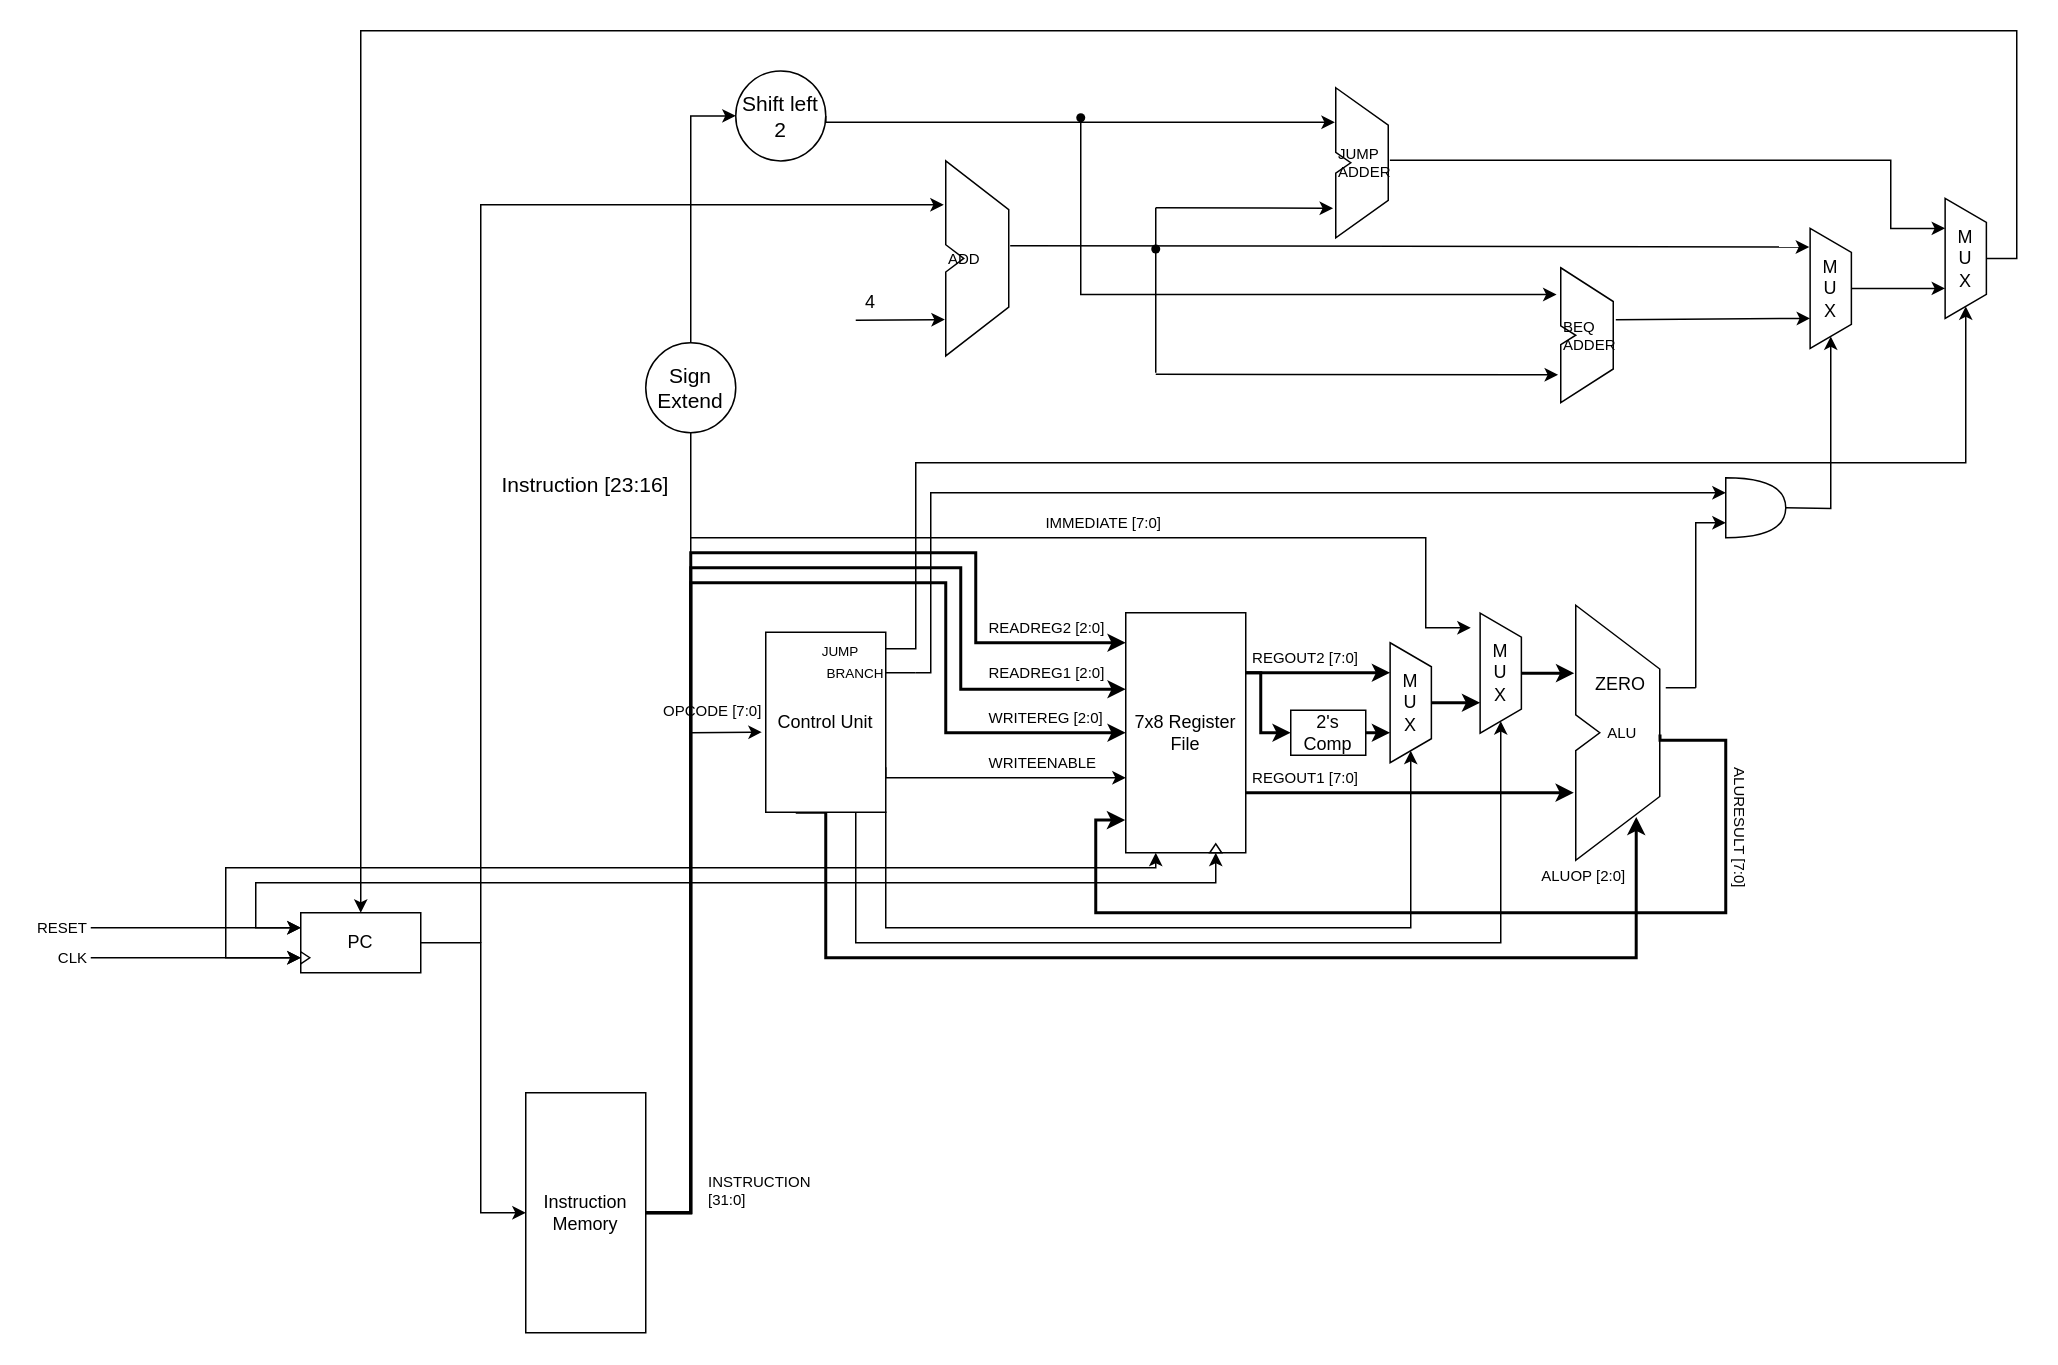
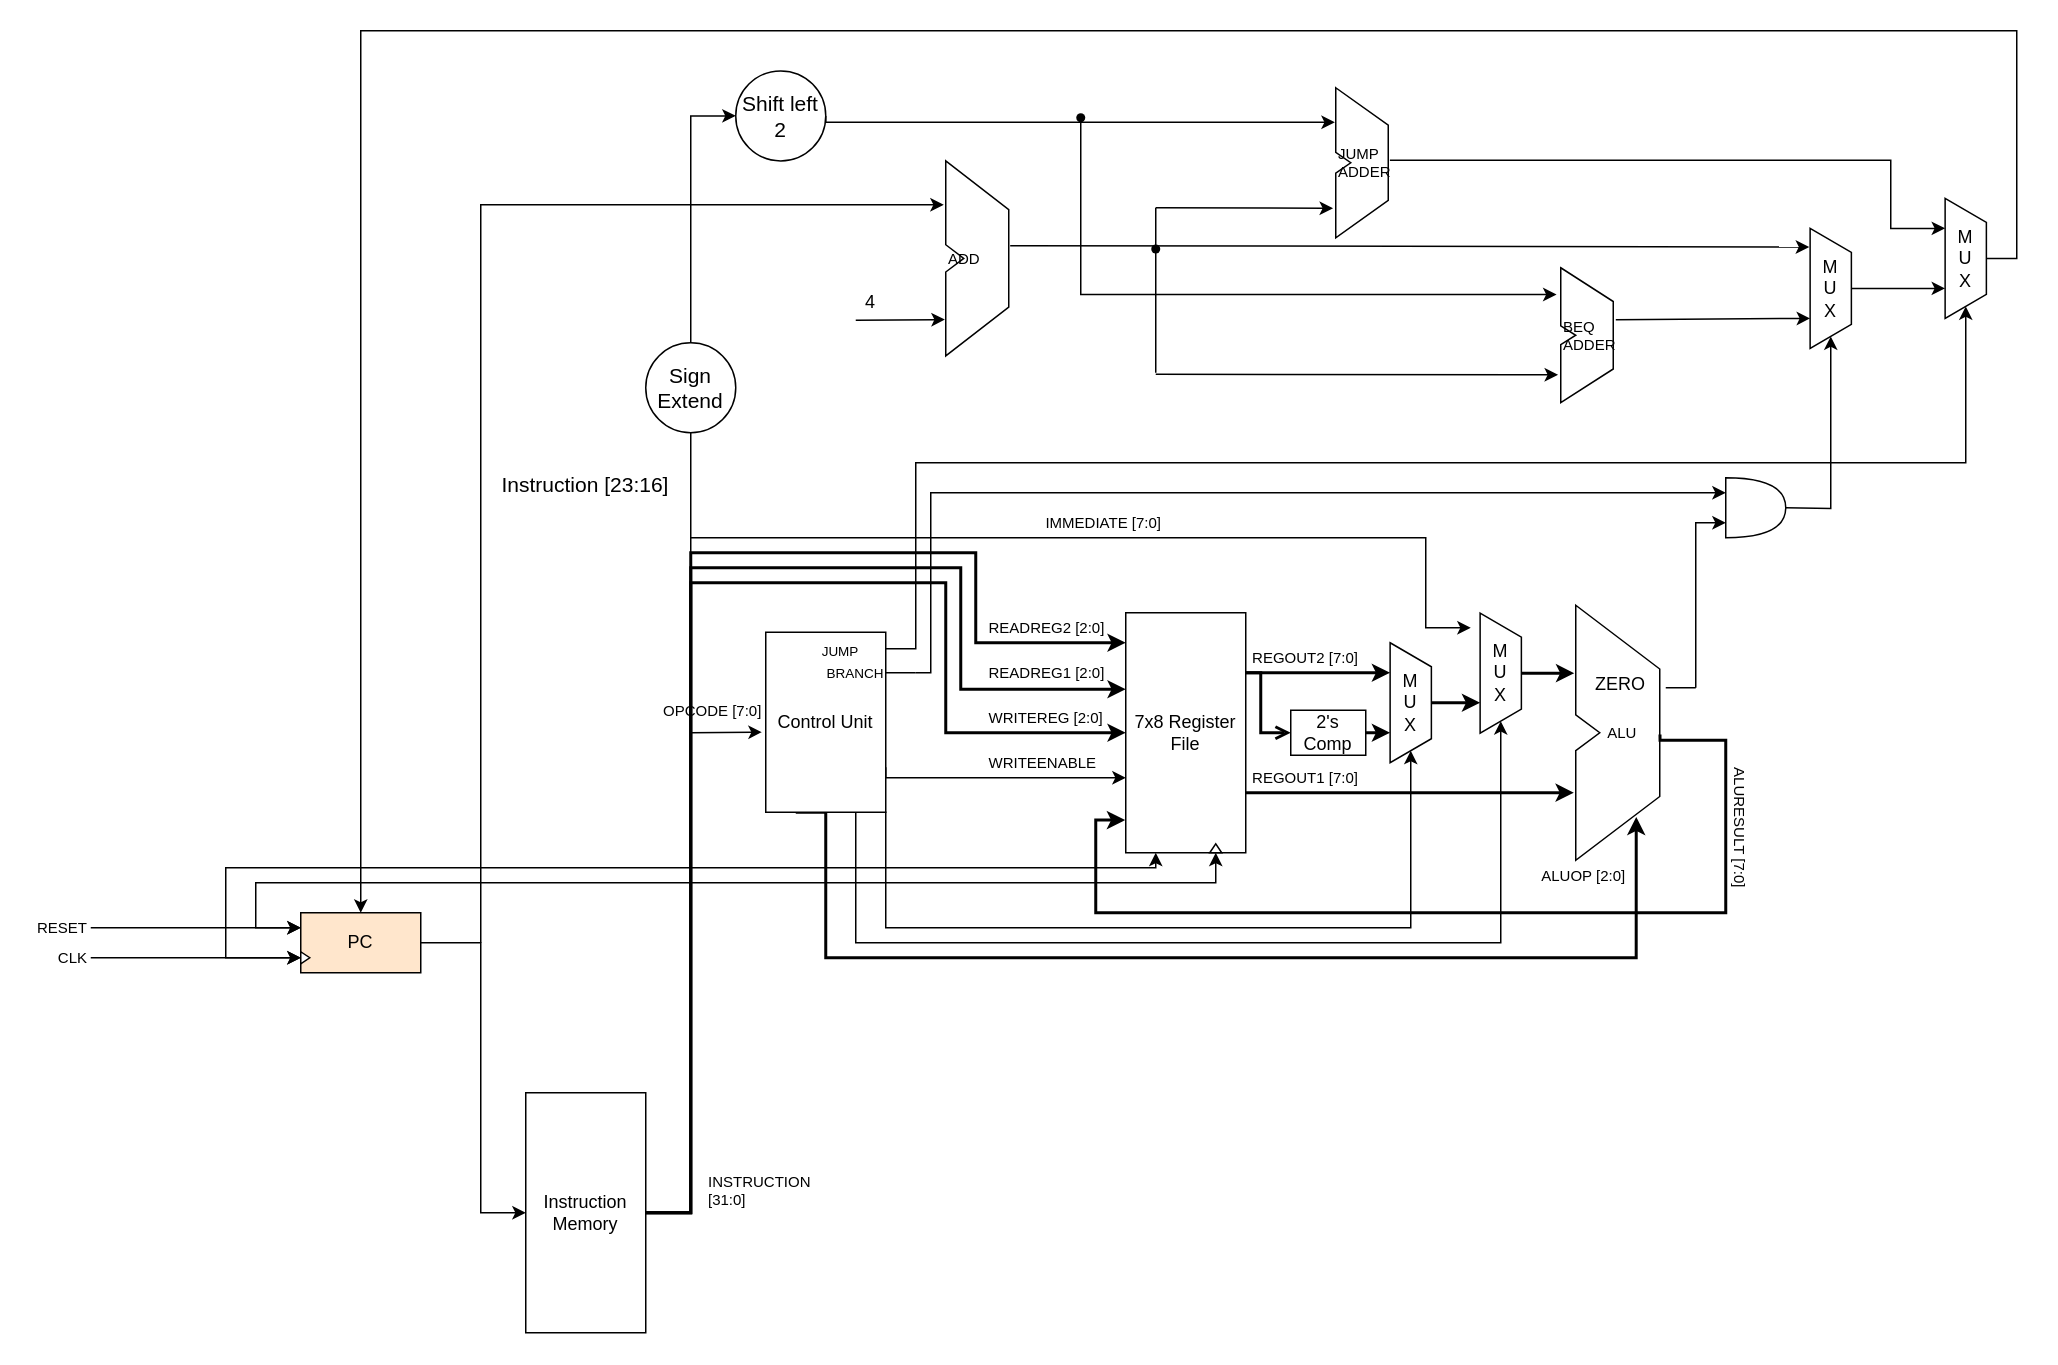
(1275, 733) -> (1277, 733)
(361, 943) -> (361, 943)
